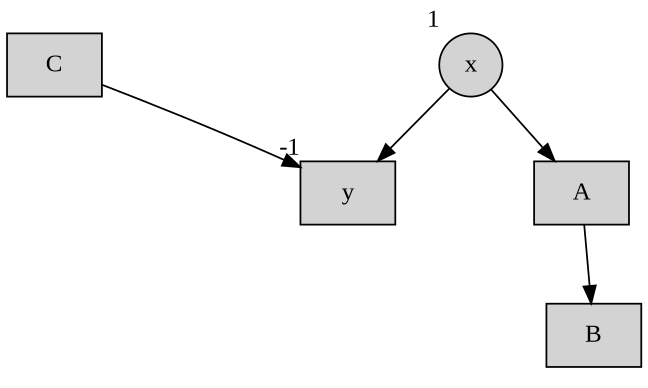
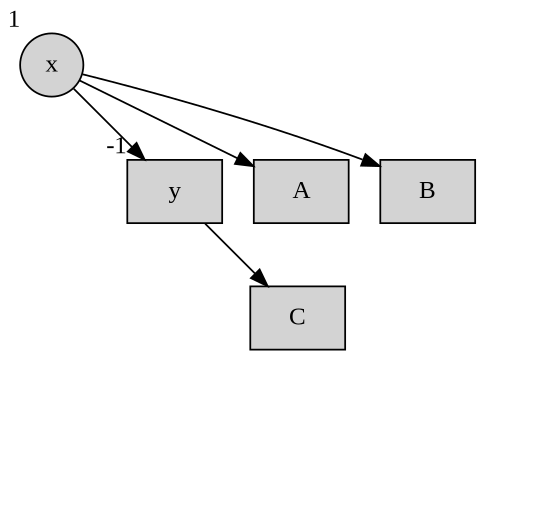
(194, 121) -> (230, 249)
(587, 255) -> (224, 113)
